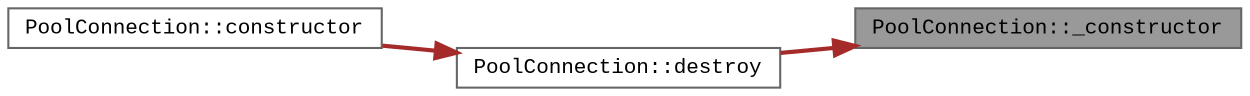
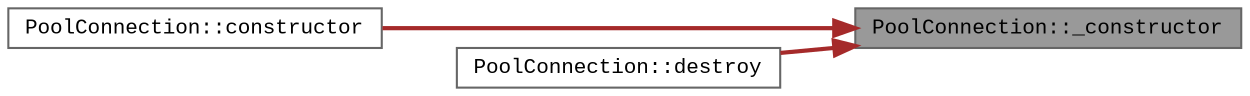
(409, 48) -> (608, 28)
